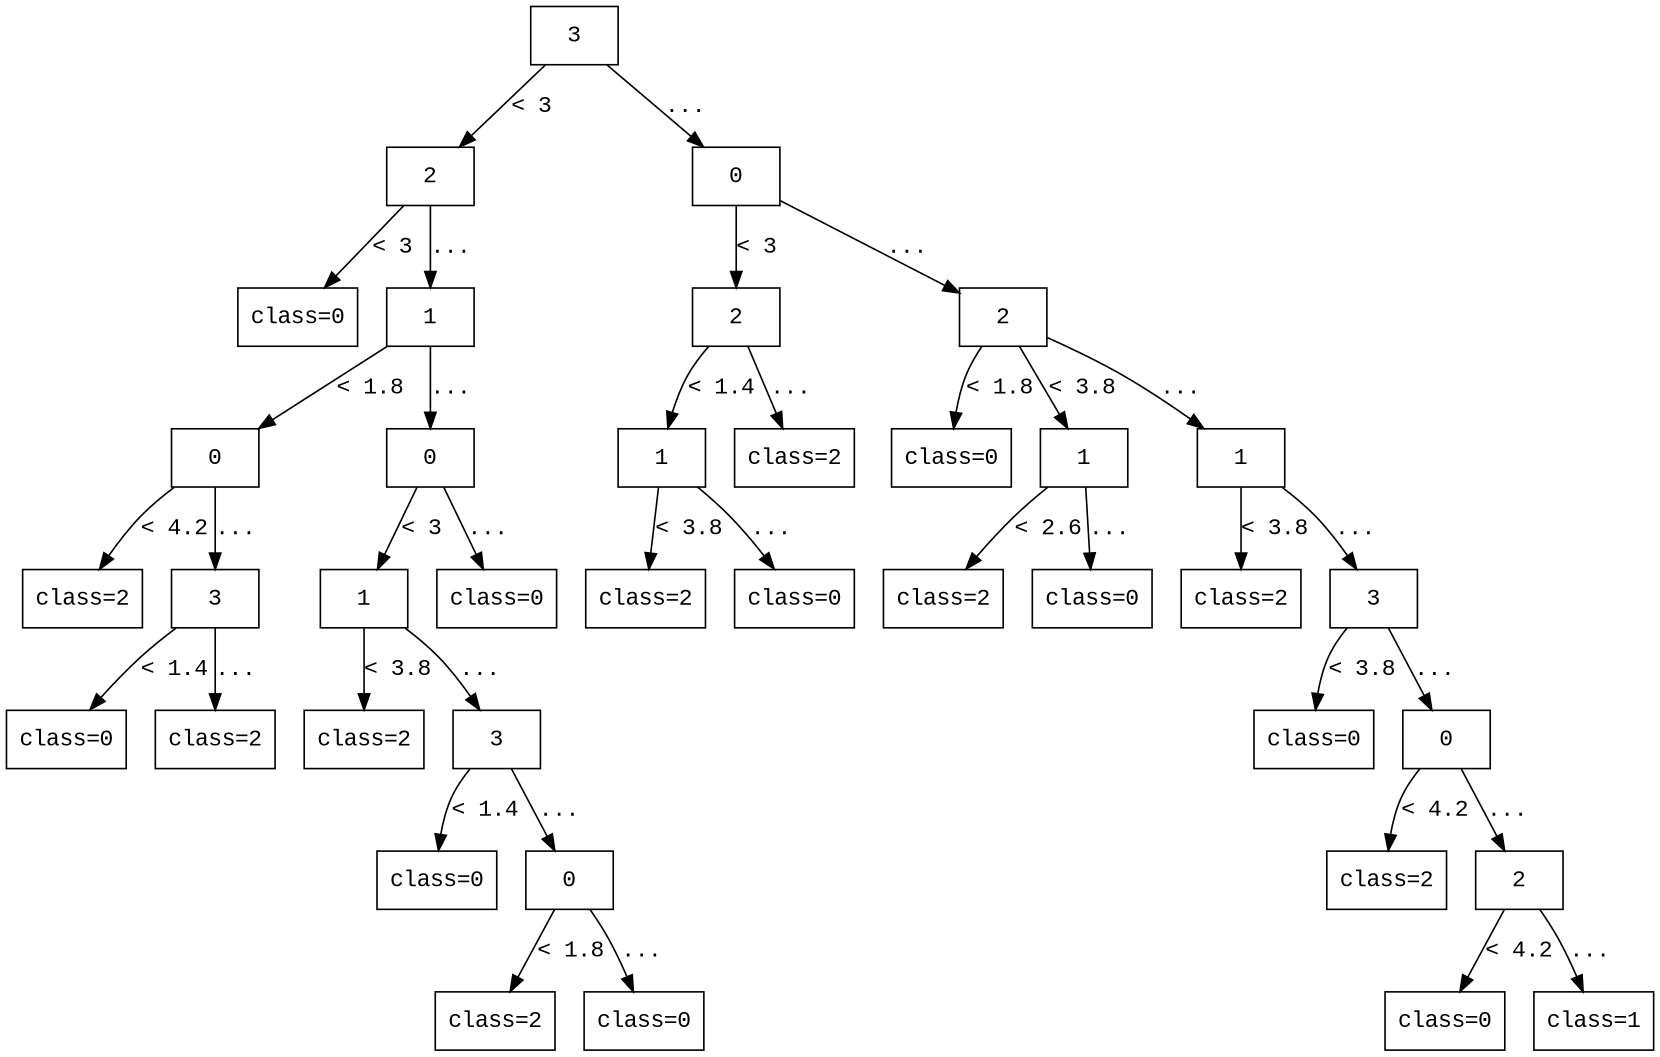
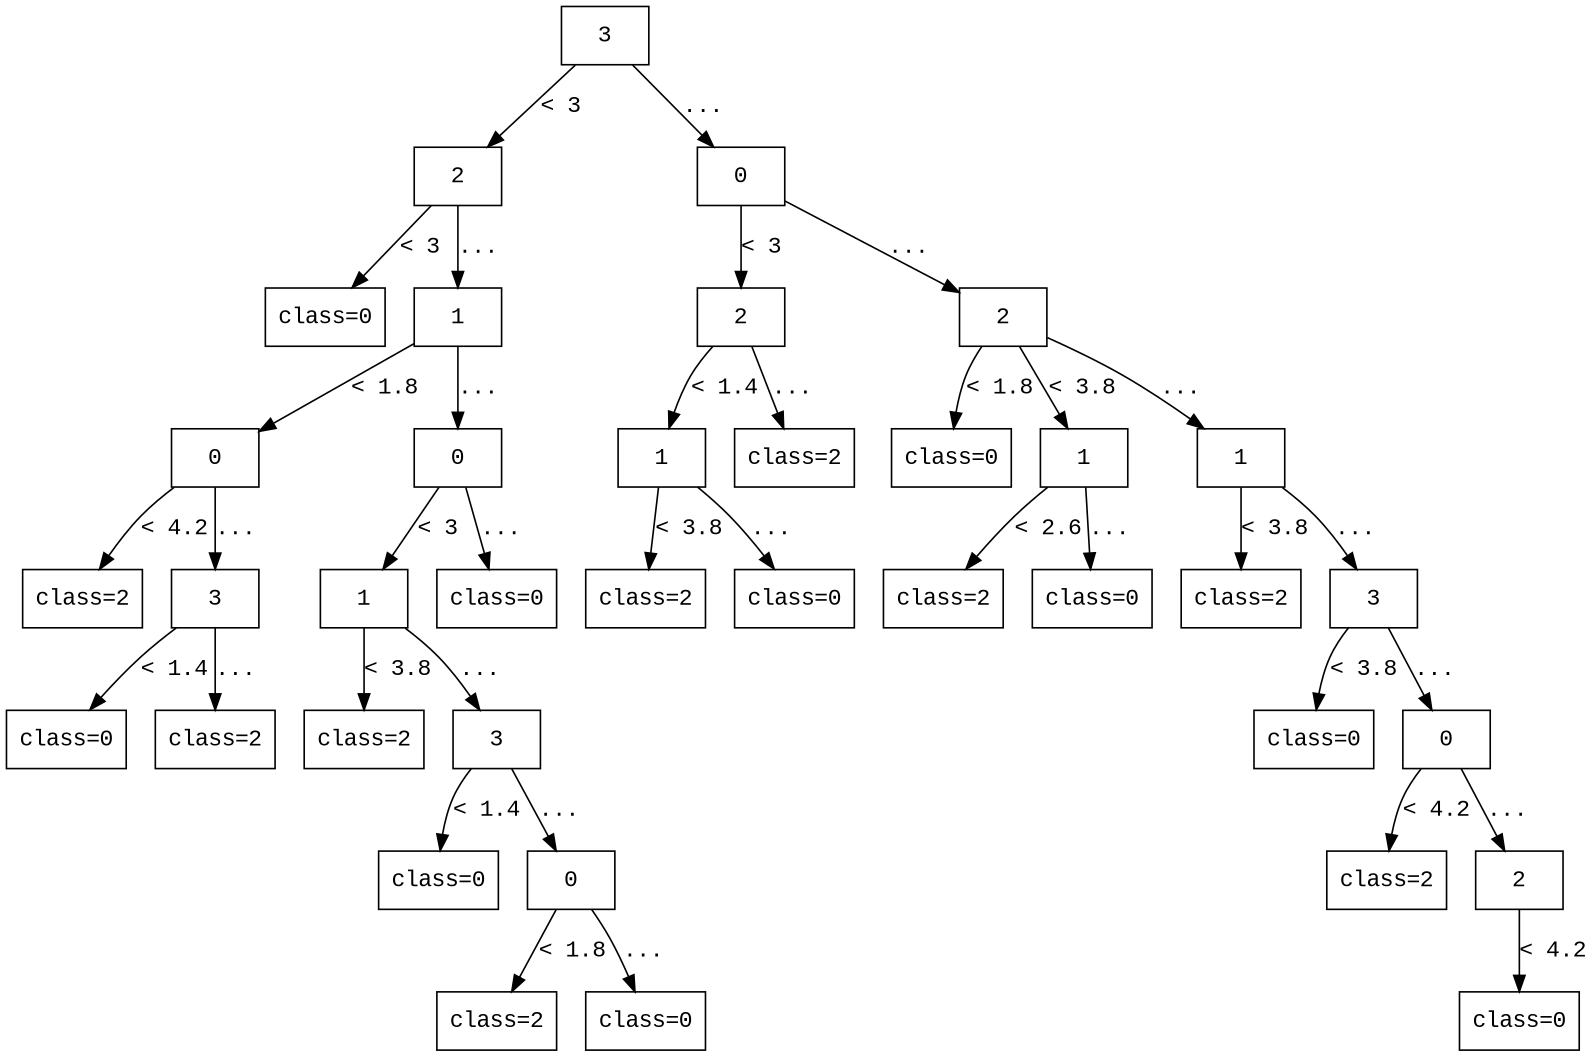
(1594, 1021) -> none
